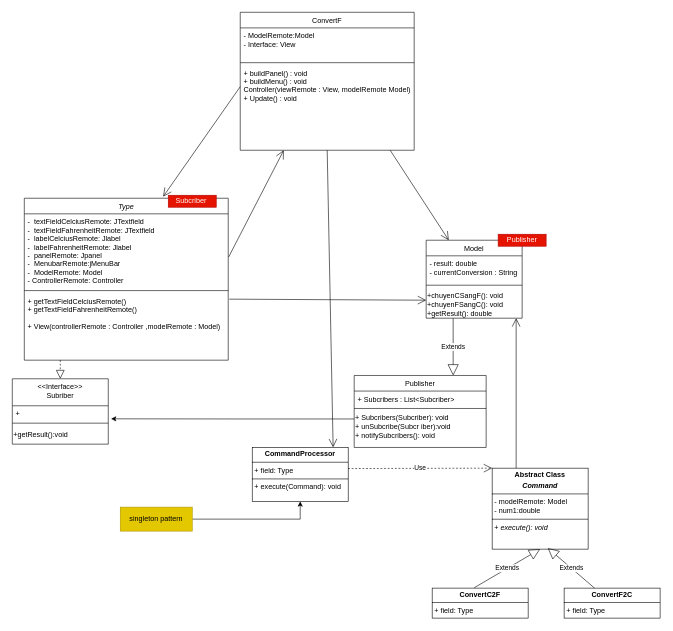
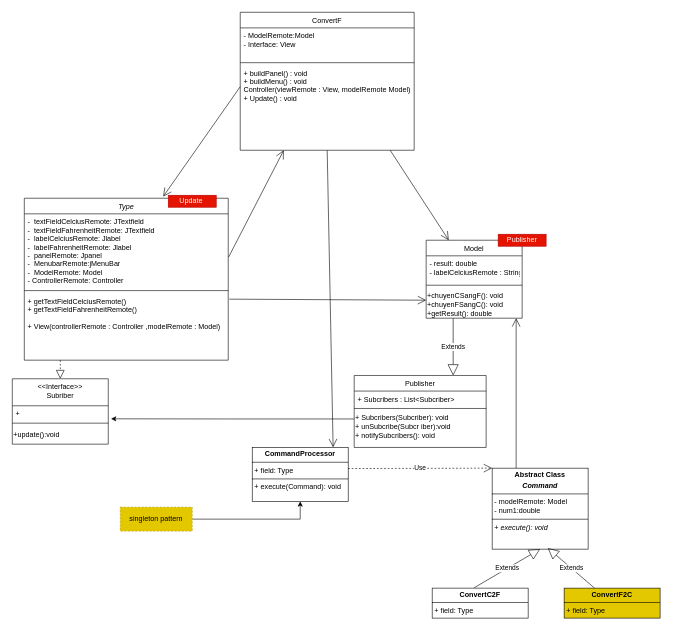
(192, 201) -> (192, 201)
(457, 264) -> (457, 264)
(45, 435) -> (40, 435)
(156, 519) -> (156, 519)
(612, 603) -> (612, 603)
